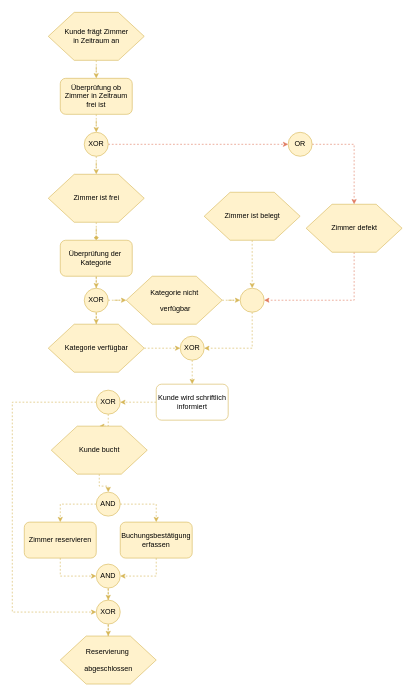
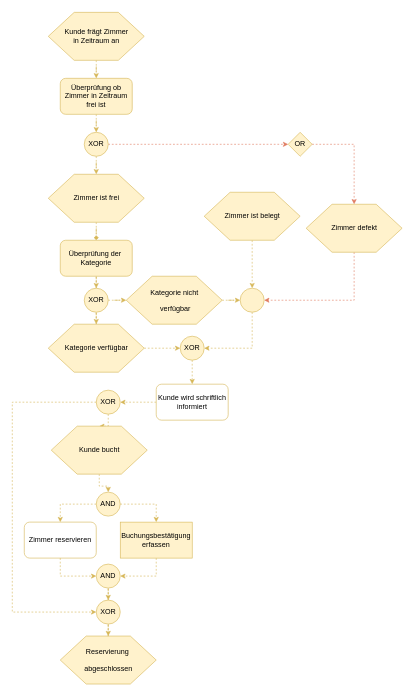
(300, 144) -> (300, 144)
(60, 540) -> (60, 540)
(156, 540) -> (156, 540)
